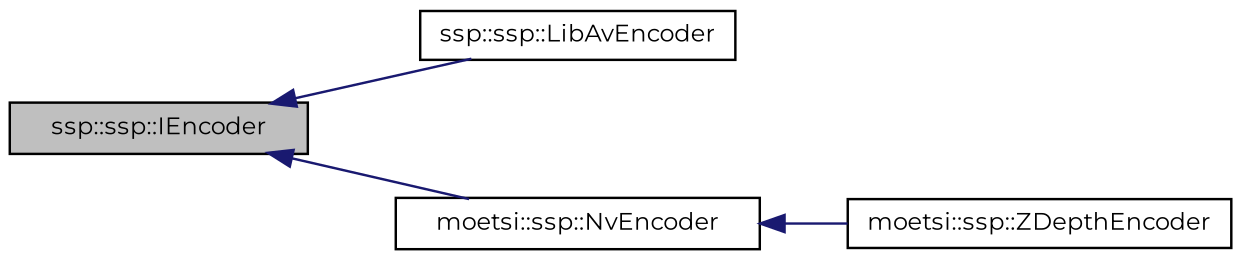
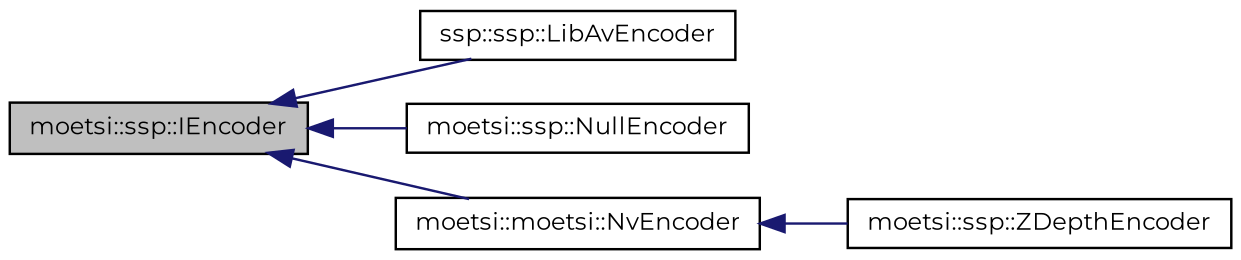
(159, 128) -> (159, 128)
none -> (578, 128)
(578, 224) -> (578, 224)
